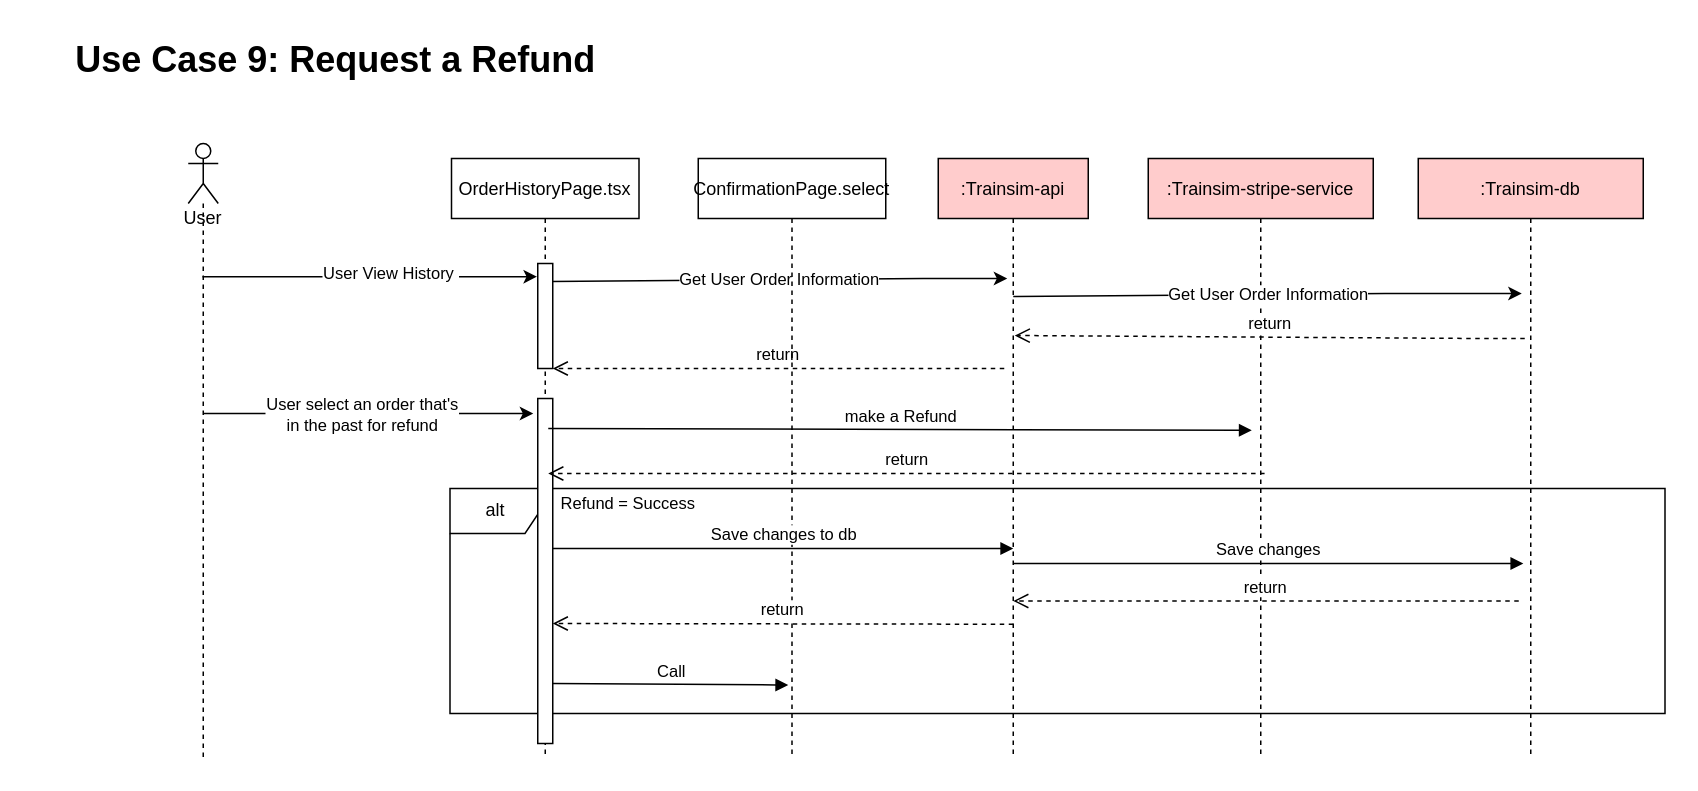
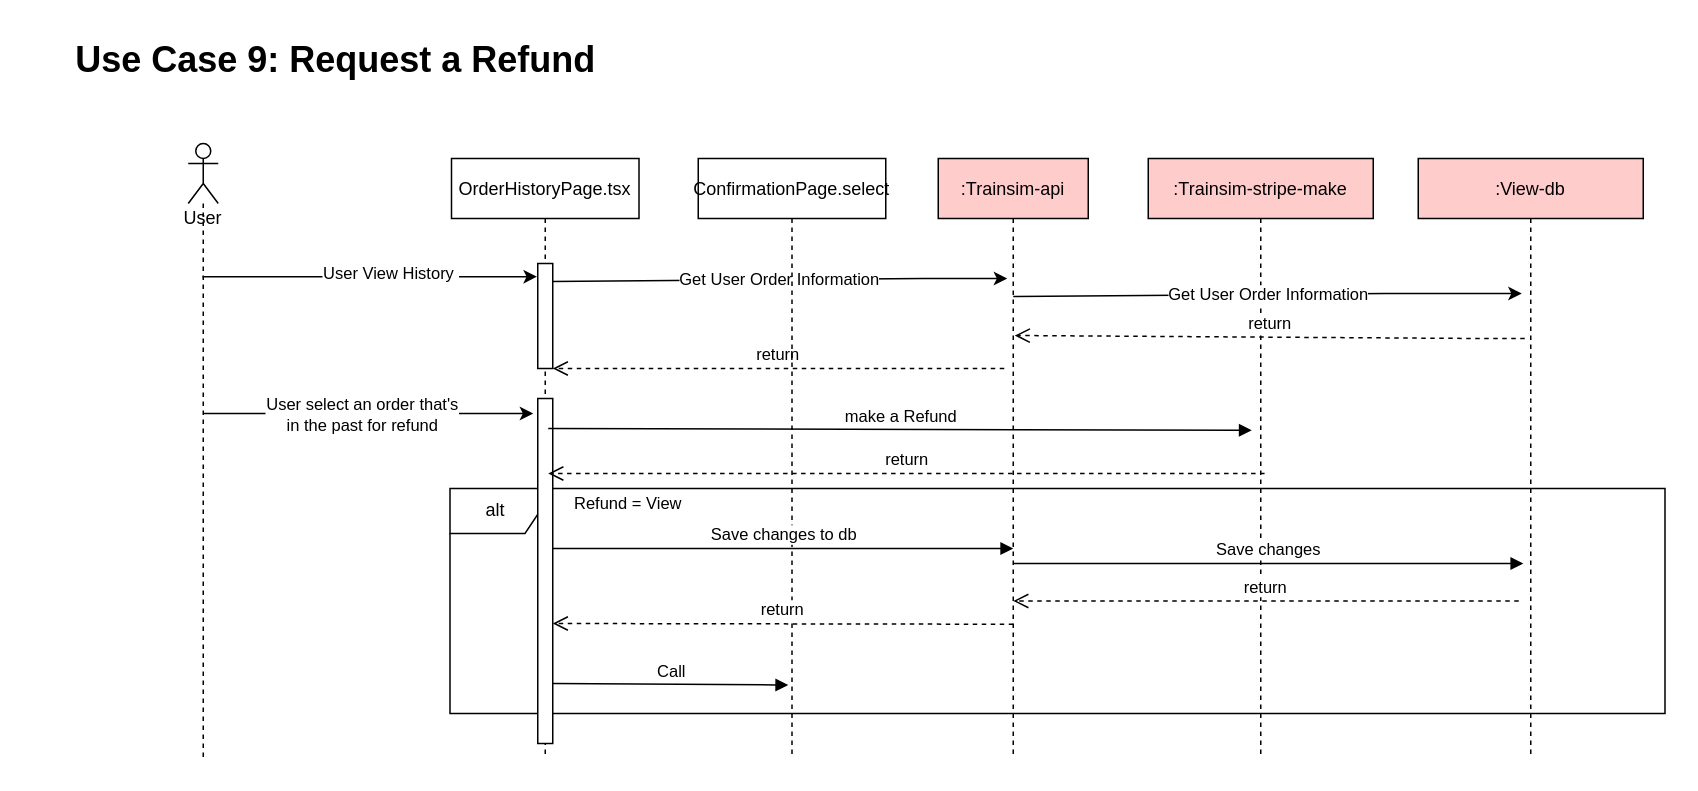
(1260, 189) -> (1260, 189)
(1530, 189) -> (1530, 189)
(629, 503) -> (629, 503)
